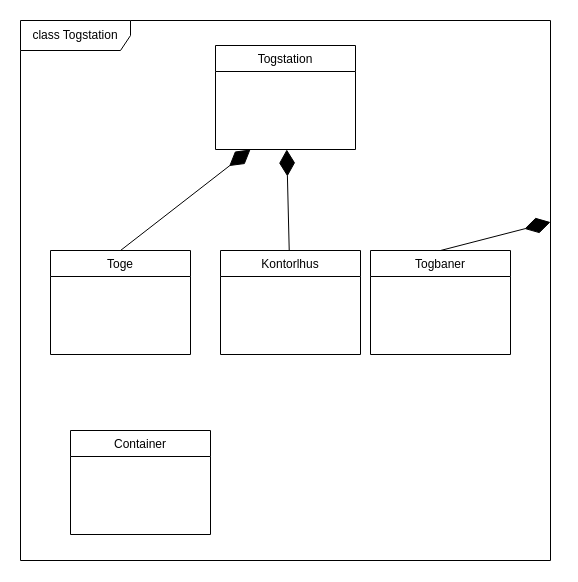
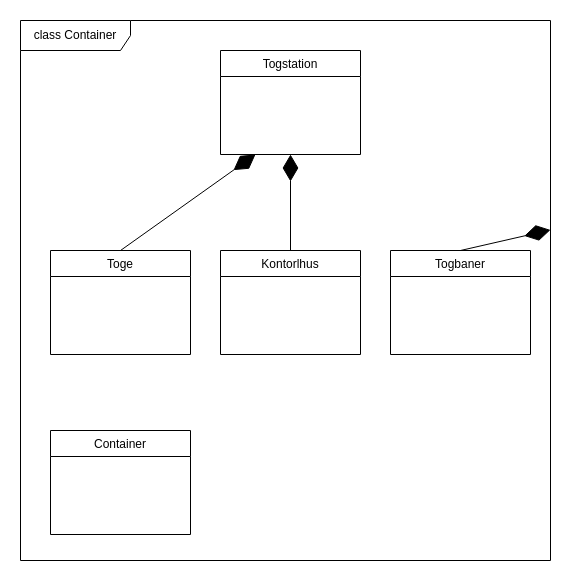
(76, 36) -> (76, 36)
(286, 98) -> (291, 103)
(441, 303) -> (461, 303)
(141, 483) -> (121, 483)
